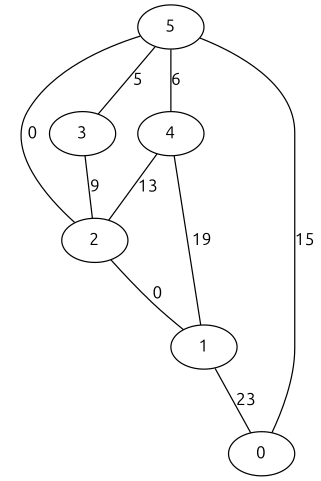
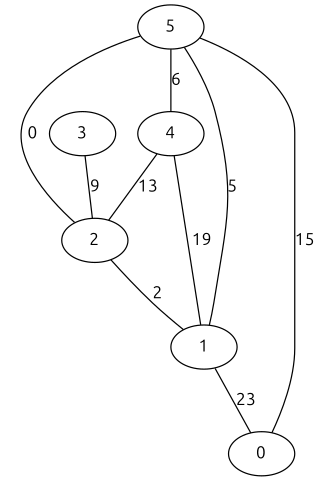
(127, 80) -> (227, 183)
(158, 294) -> (158, 294)
